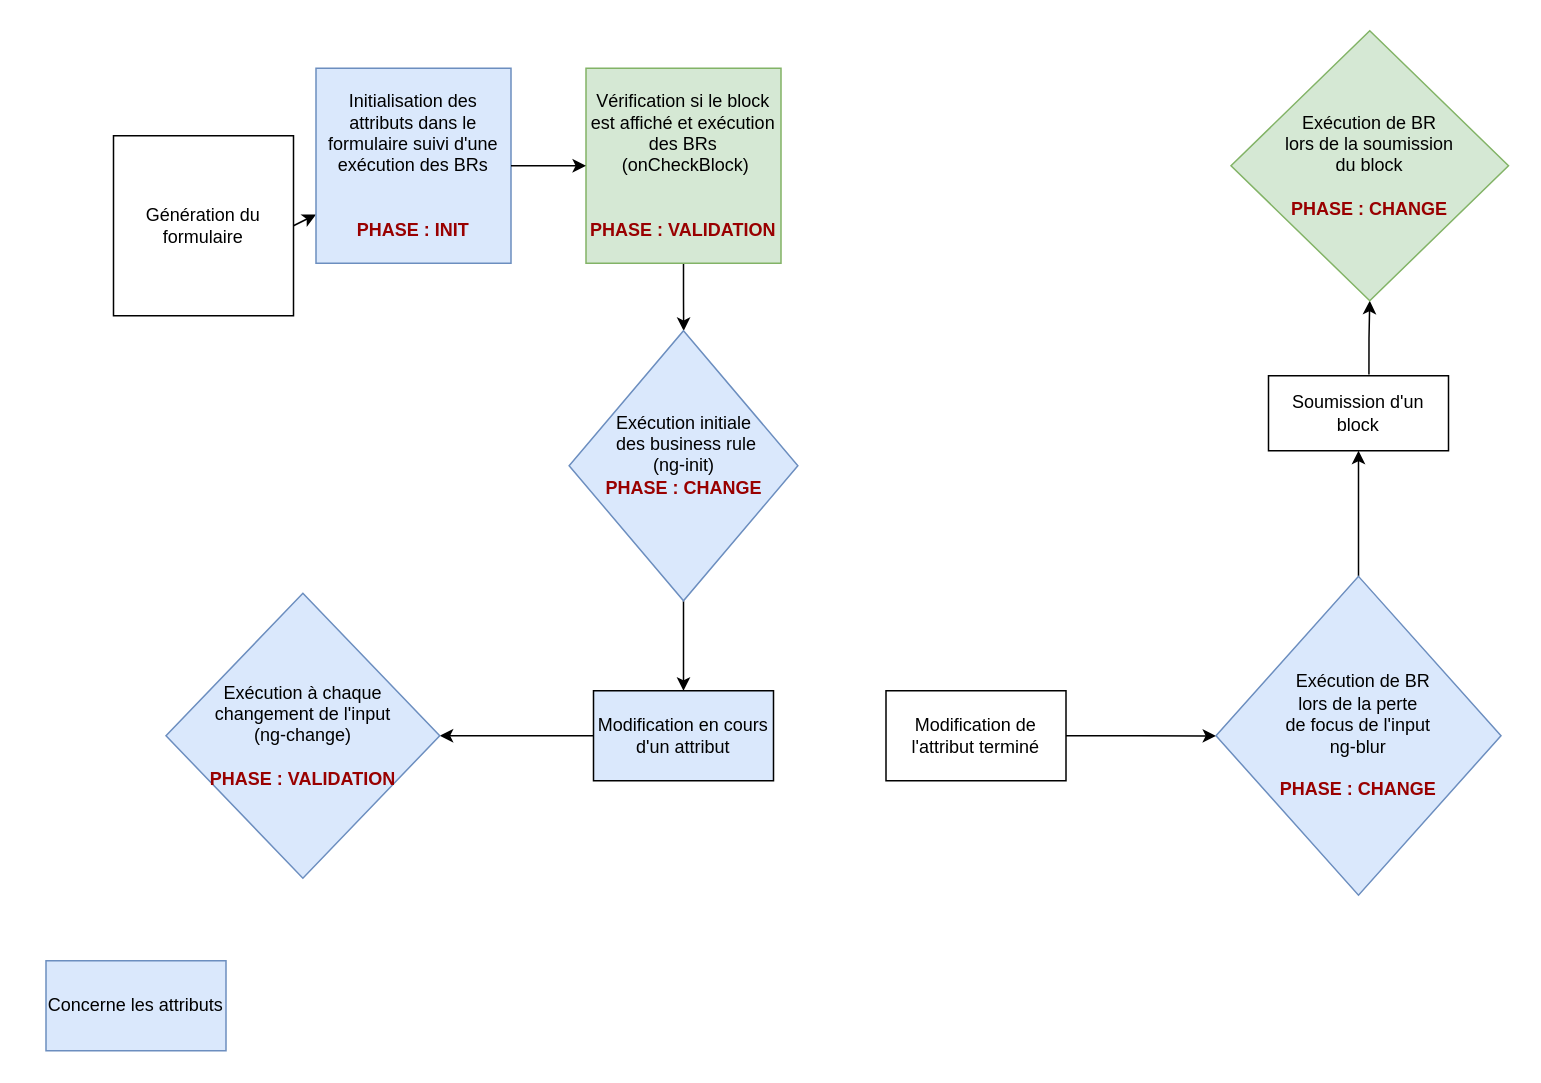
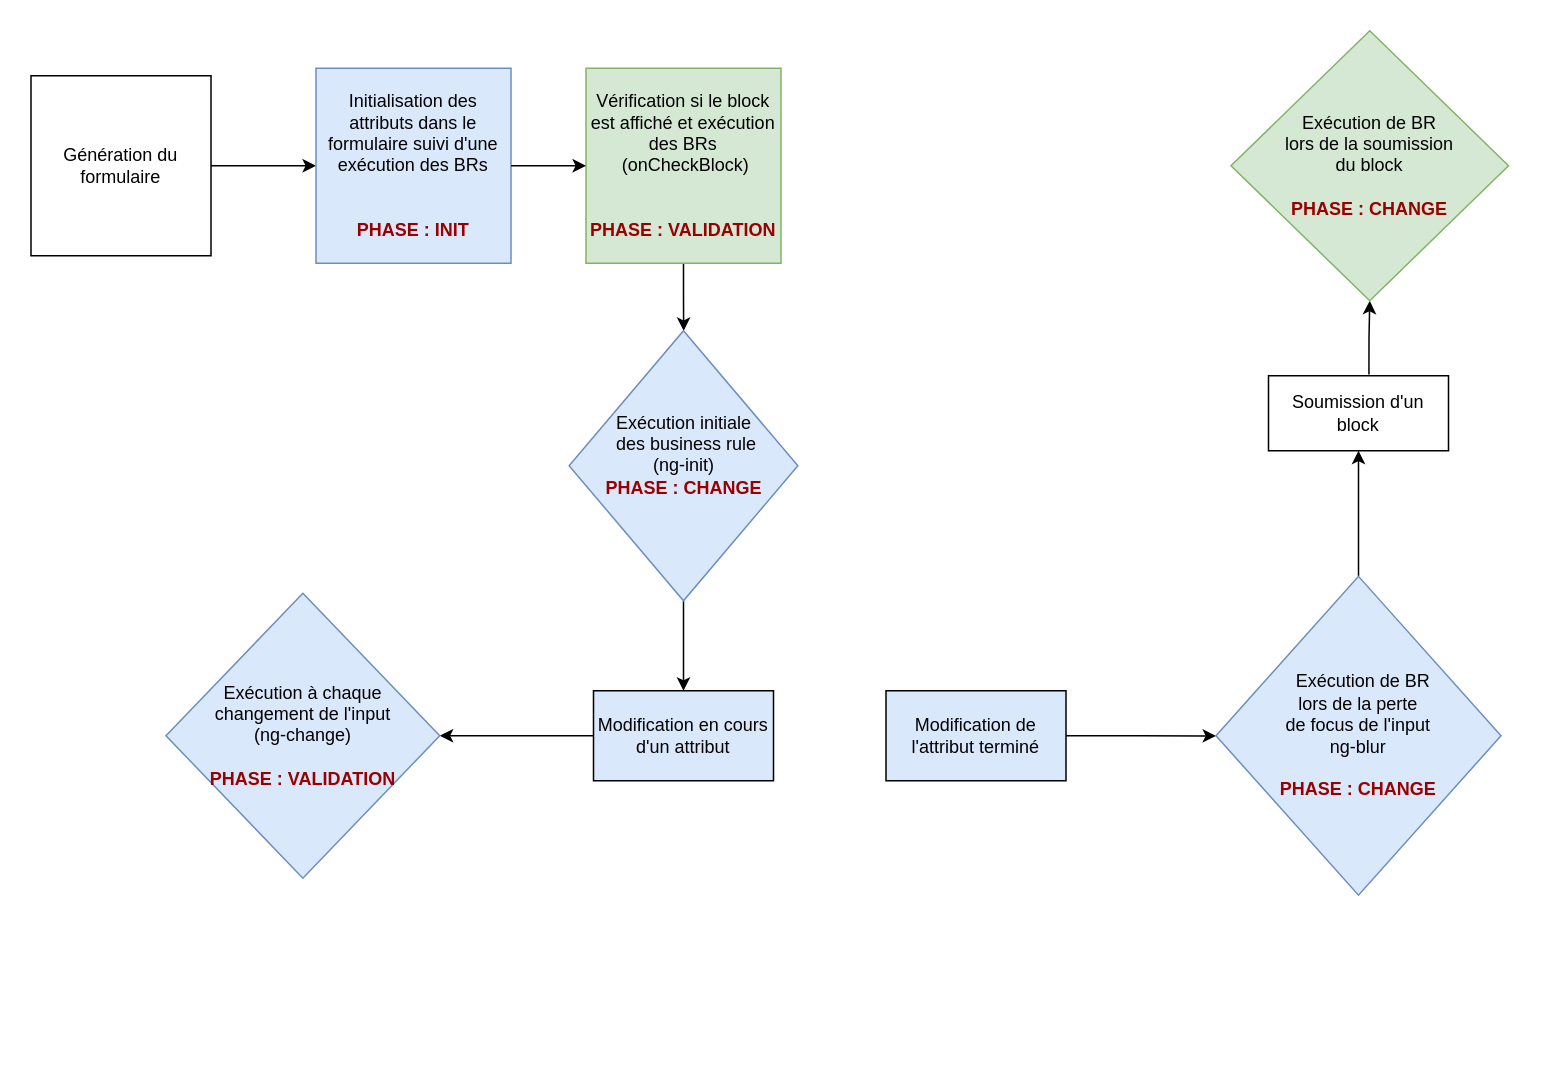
(203, 226) -> (121, 166)
(976, 736) -> (976, 736)
(136, 1006) -> none
